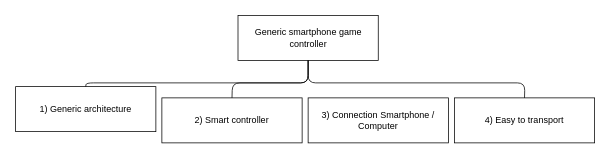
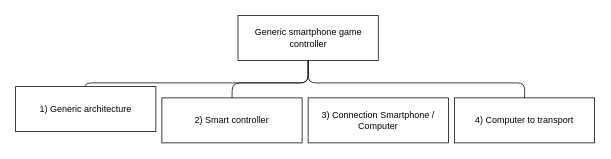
(524, 120) -> (524, 120)
